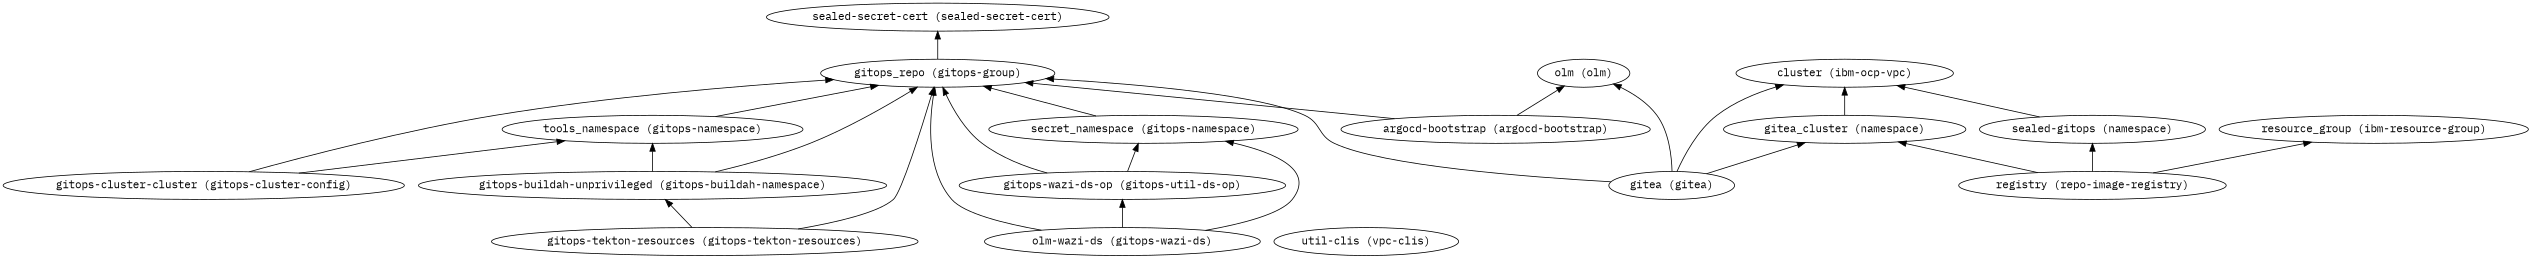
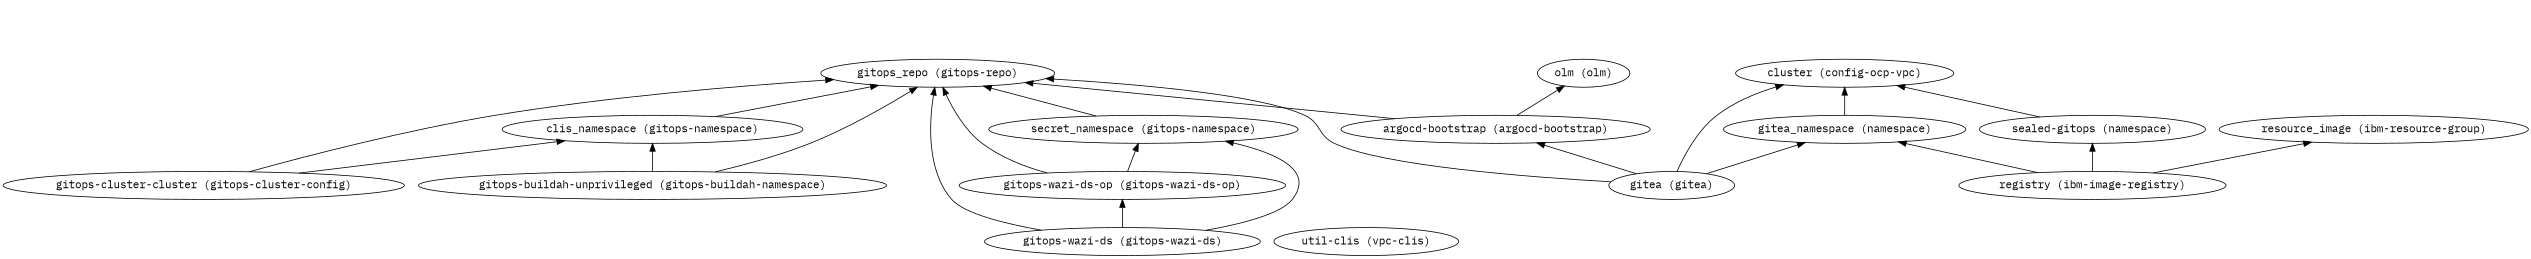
(938, 17) -> none
(938, 73) -> (938, 73)
(1845, 73) -> (1845, 73)
(1660, 121) -> (1591, 160)
(653, 129) -> (653, 129)
(1845, 129) -> (1845, 129)
(2374, 129) -> (2374, 129)
(1122, 185) -> (1122, 185)
(2092, 185) -> (2092, 185)
(705, 242) -> none
(1122, 242) -> (1122, 242)
